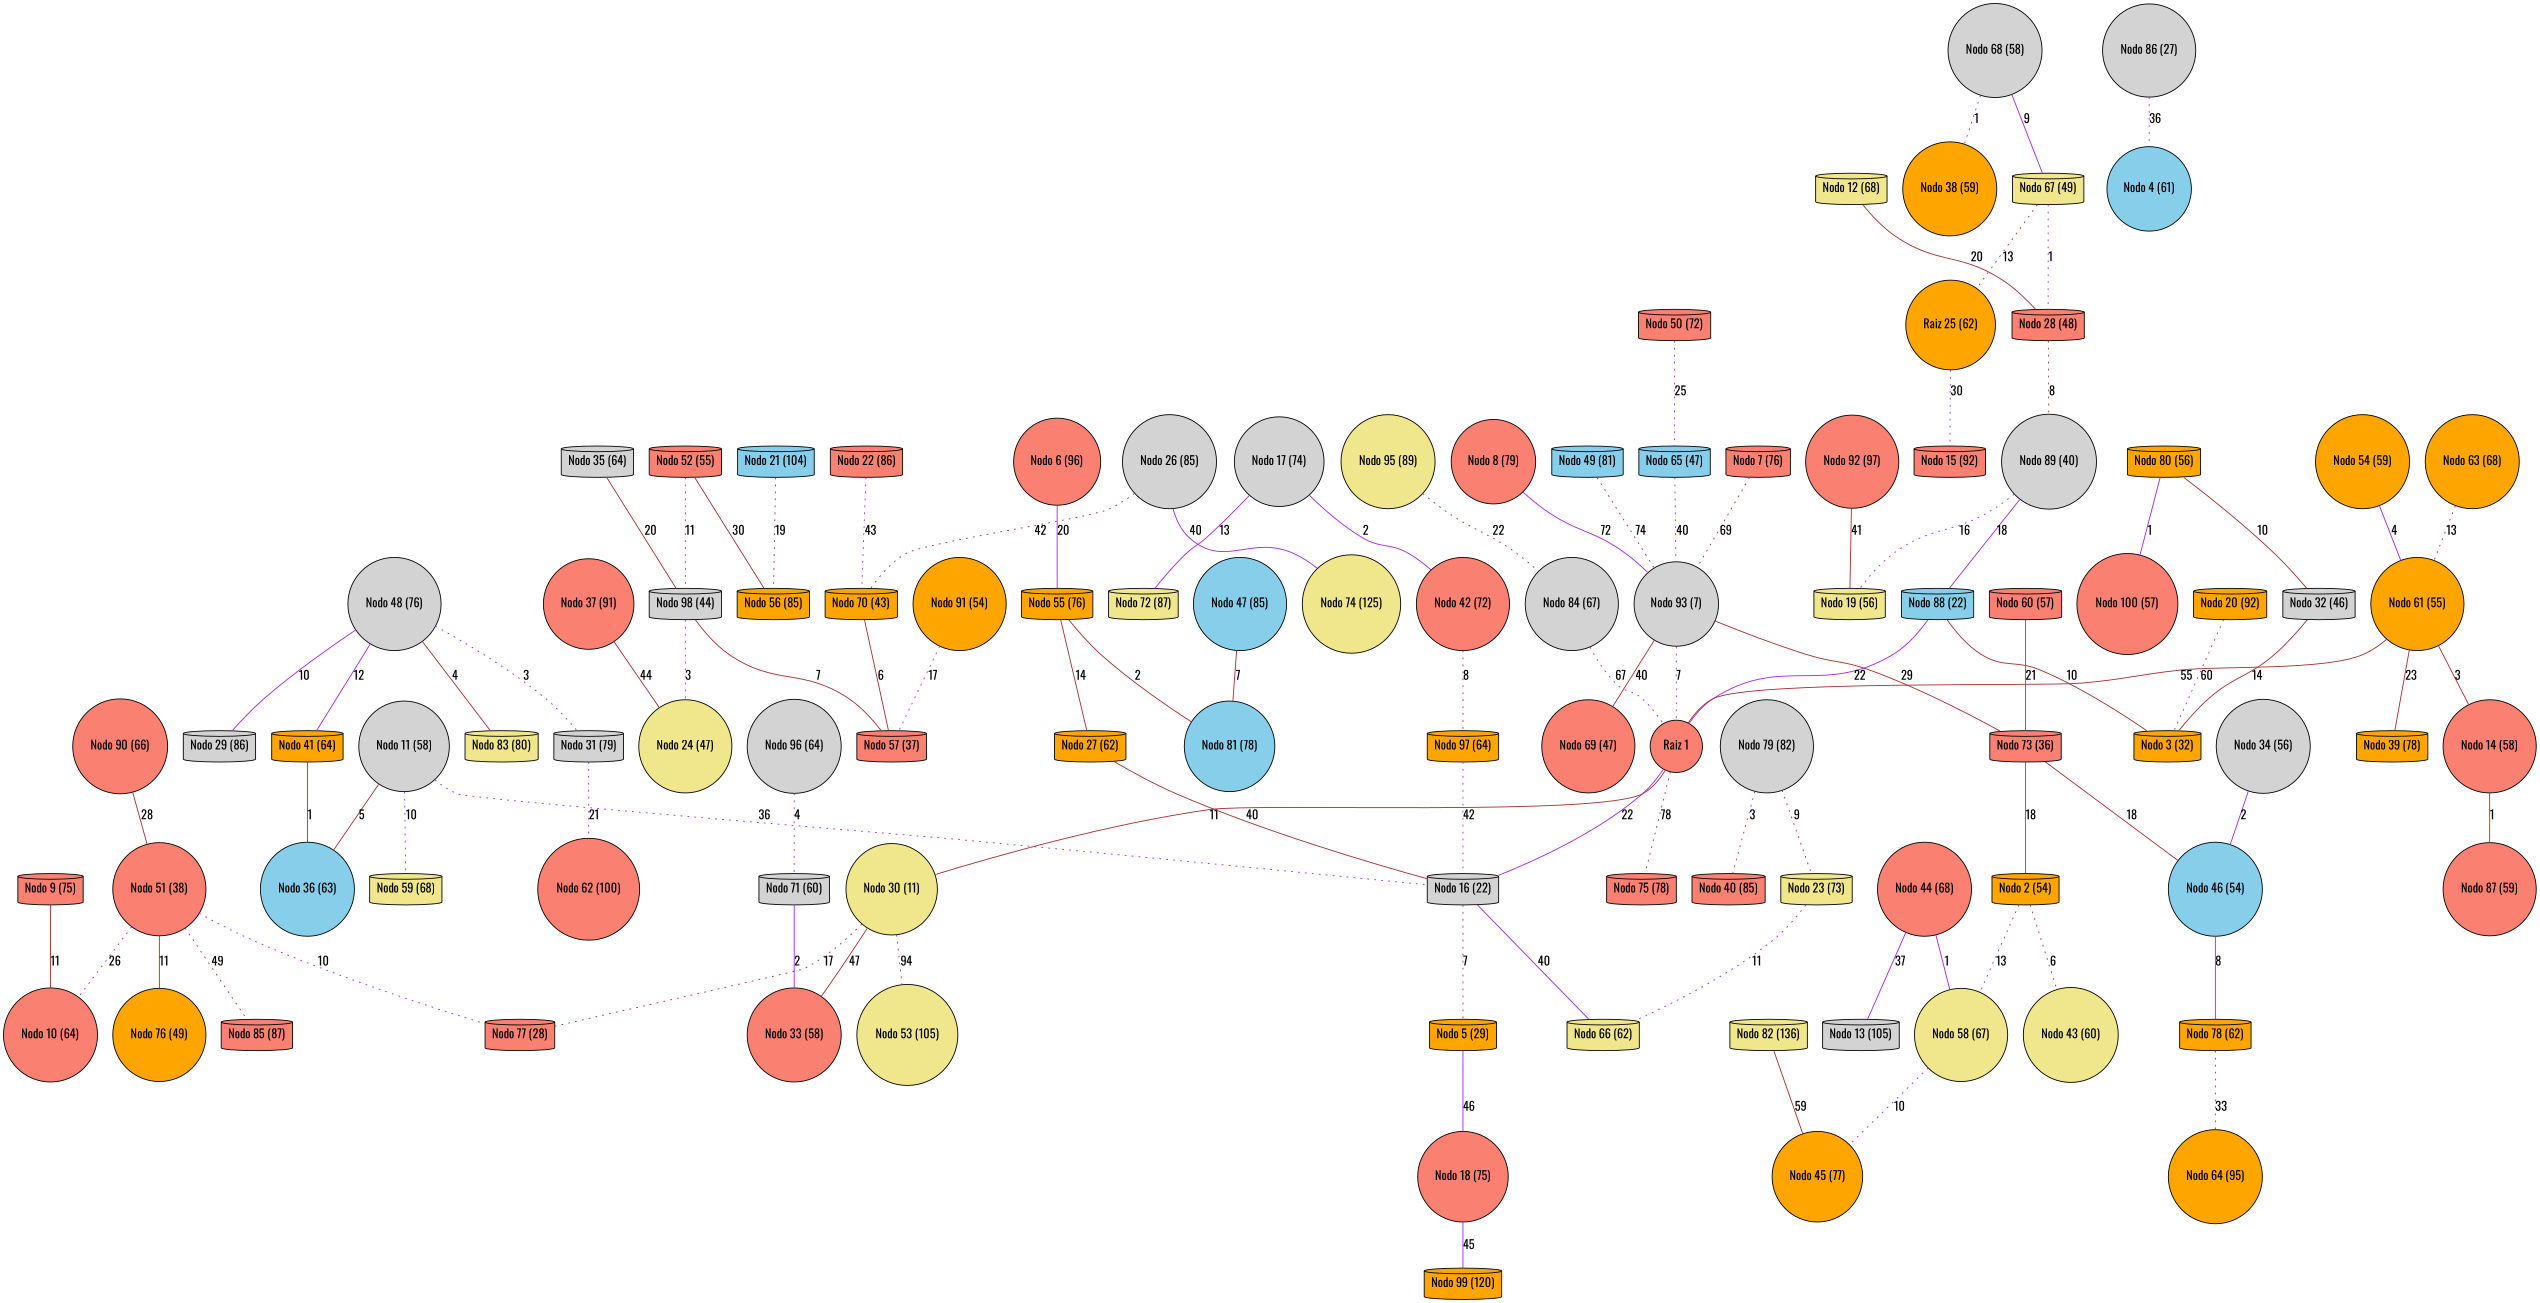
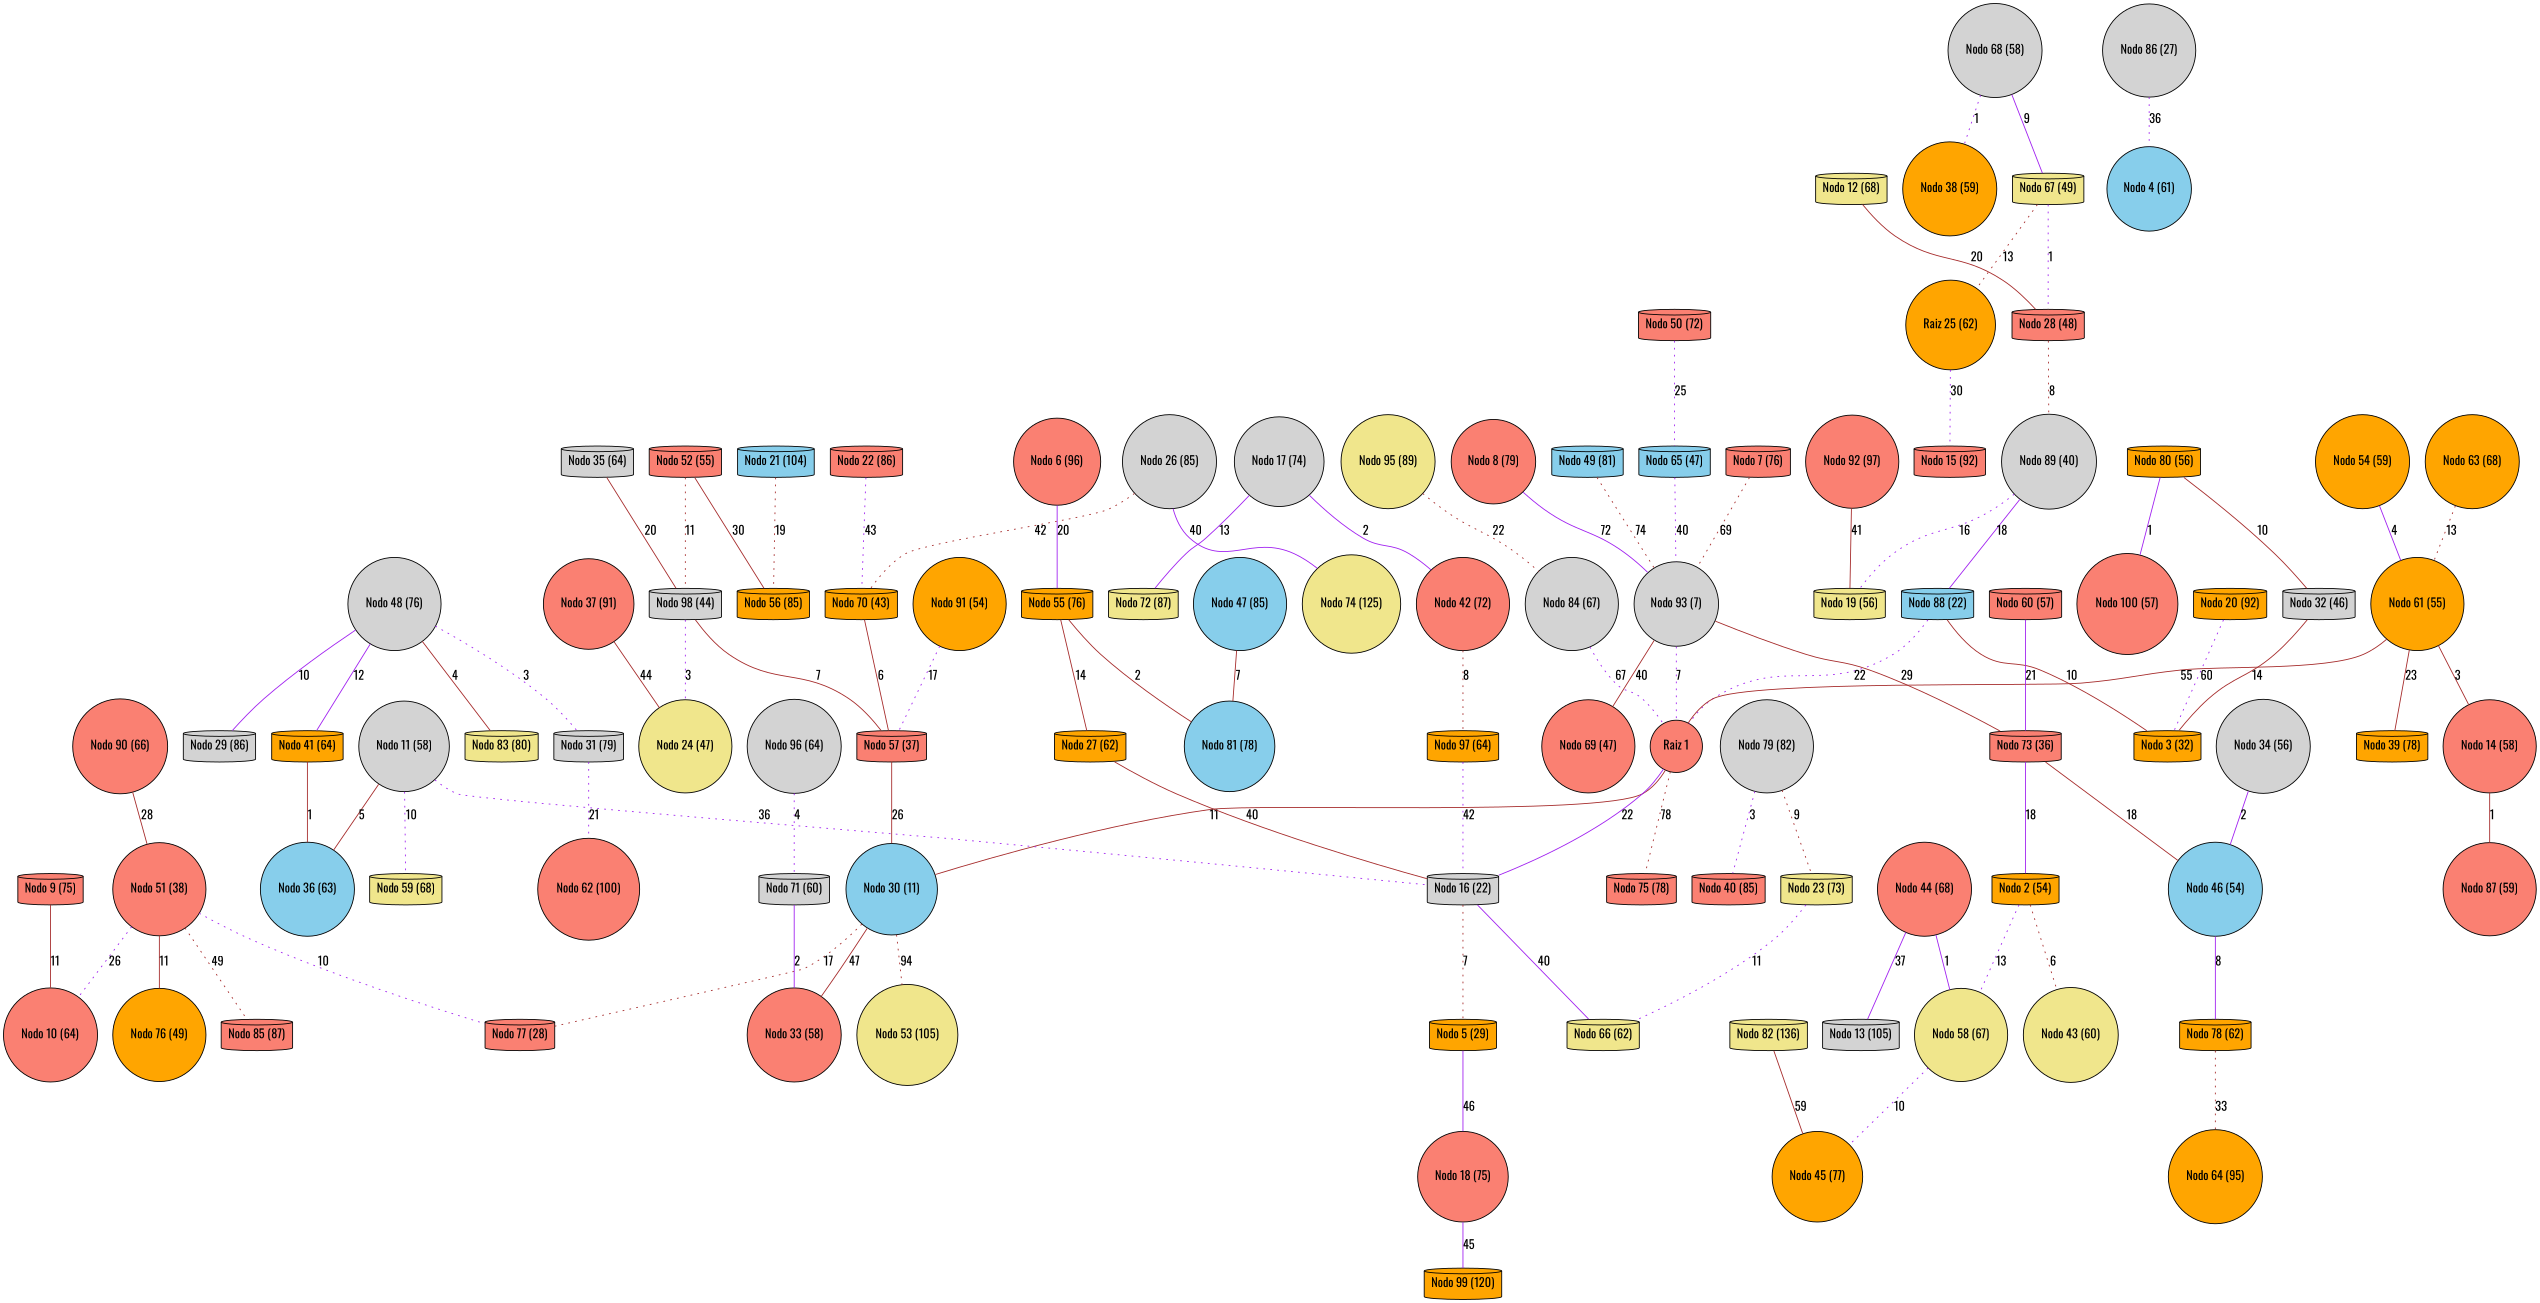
(1810, 676) -> (1810, 676)
none -> (892, 803)
(892, 889) -> (892, 889)
